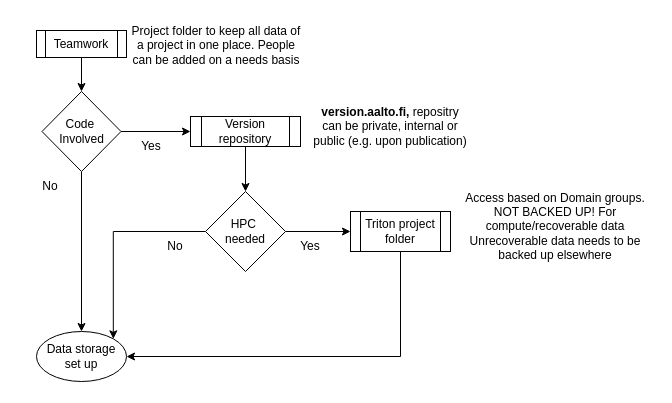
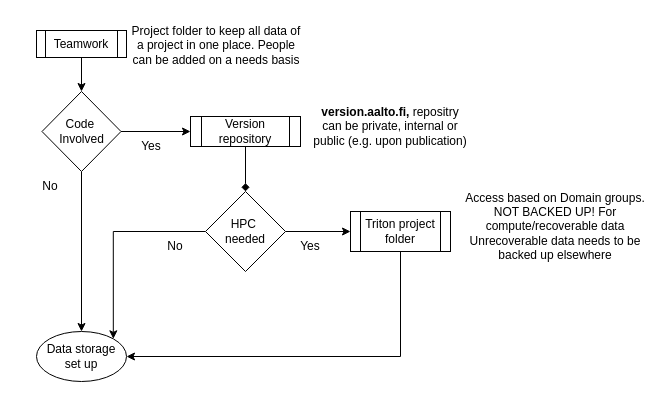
(246, 183) -> (246, 182)
